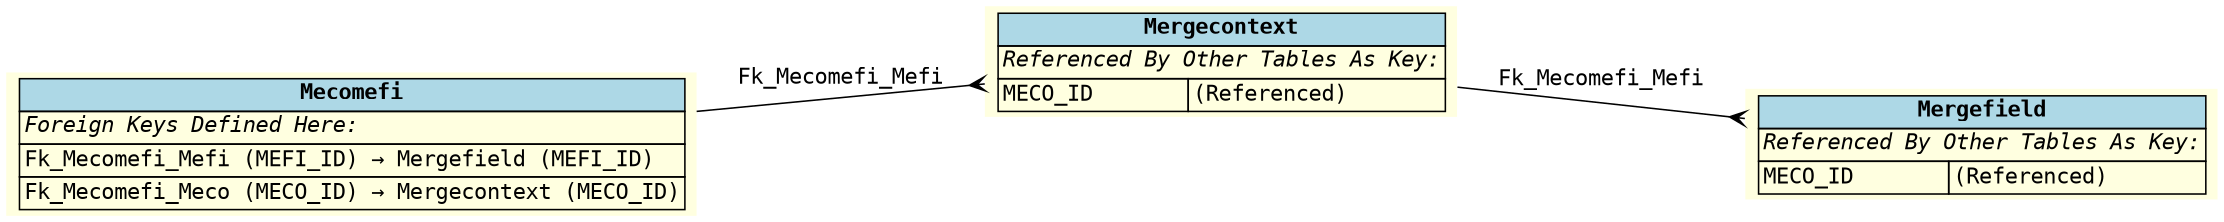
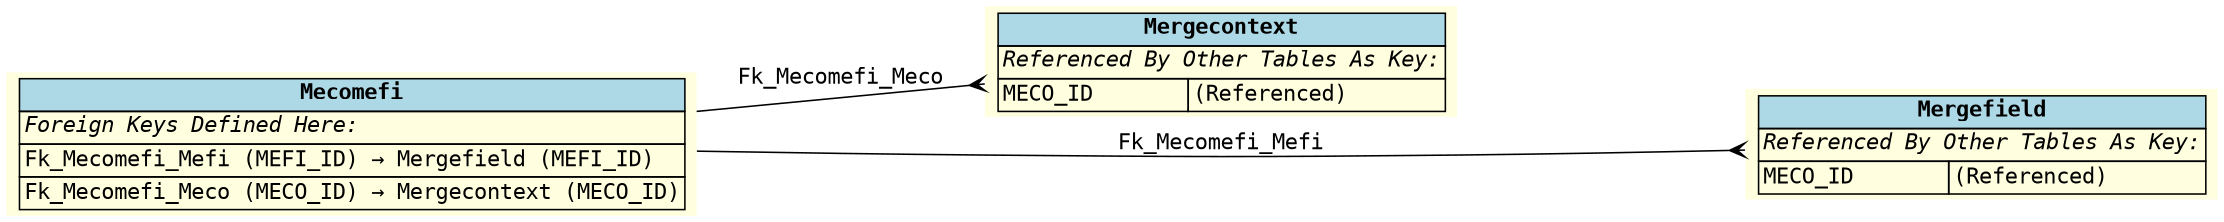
(841, 78) -> (841, 78)
(1593, 102) -> (1213, 157)
